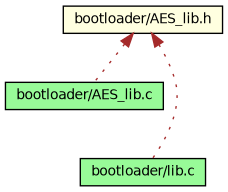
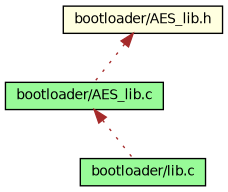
(177, 103) -> (118, 140)
